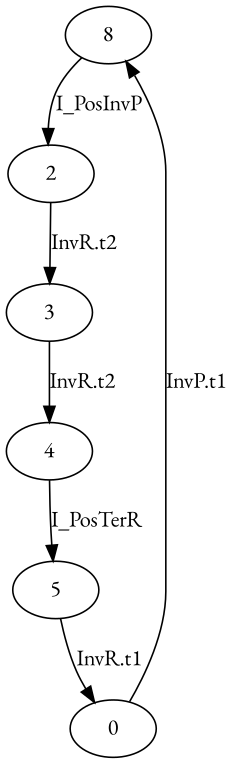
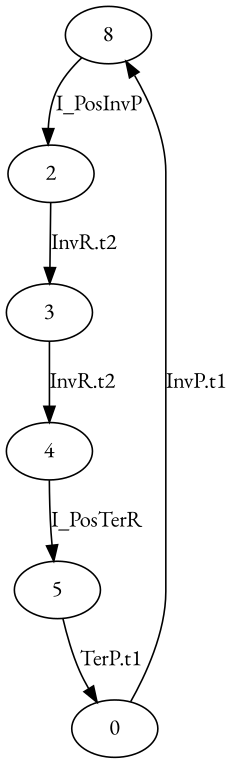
(110, 659) -> (112, 659)
